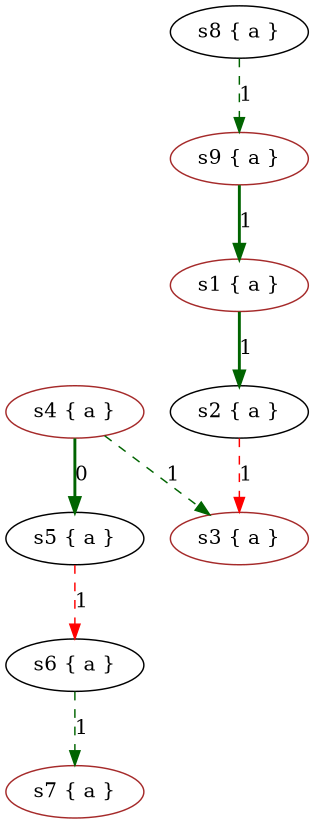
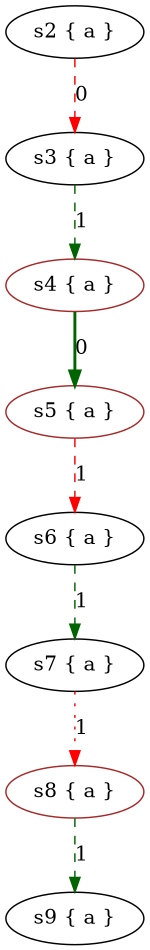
(239, 32) -> (75, 792)
(239, 159) -> (75, 918)
(239, 285) -> none
(151, 471) -> (75, 215)
(247, 475) -> (82, 95)
(75, 539) -> (75, 412)
(239, 539) -> (75, 159)
none -> (75, 721)
(75, 792) -> (75, 665)
